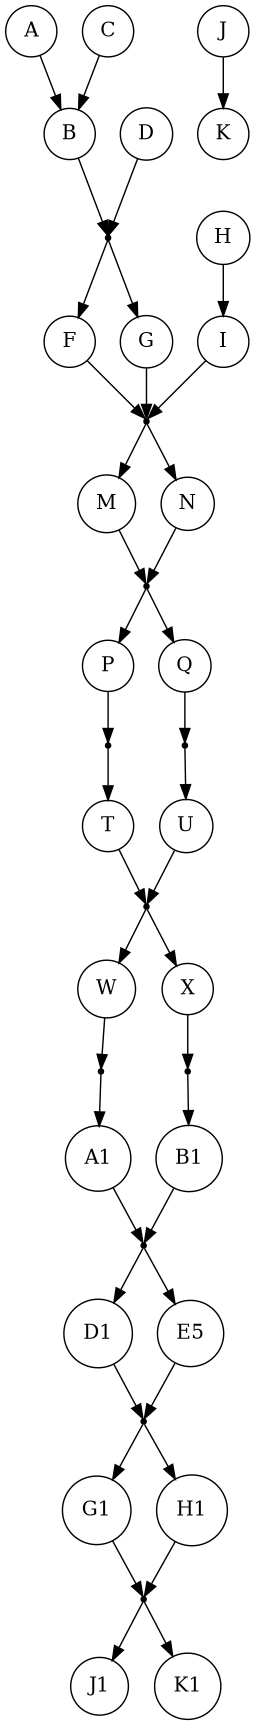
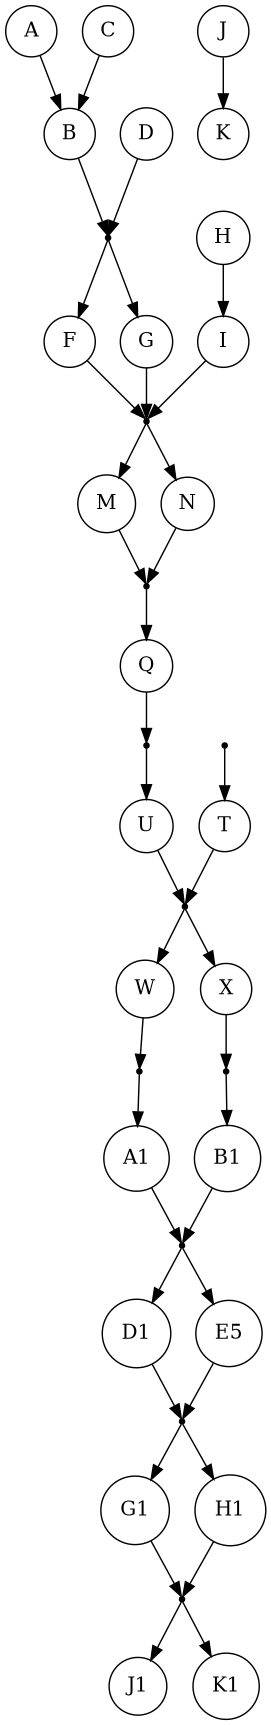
(108, 666) -> none
